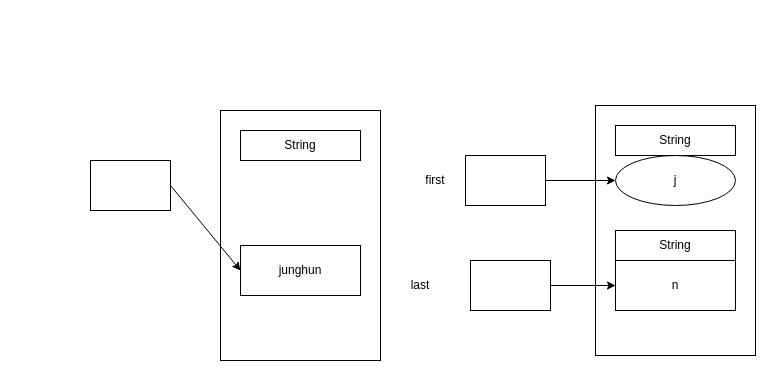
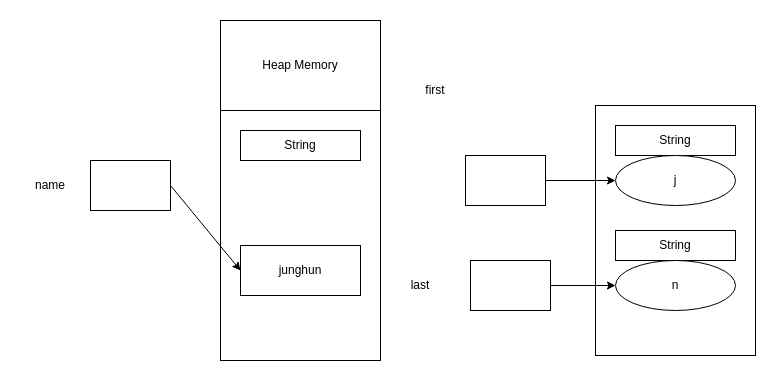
none -> (301, 66)
(436, 181) -> (436, 91)
none -> (51, 186)
(676, 286) -> (676, 286)
